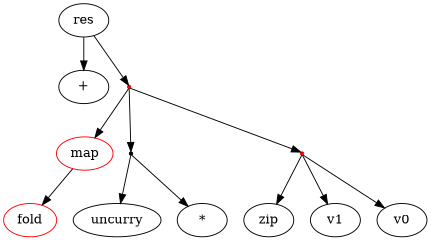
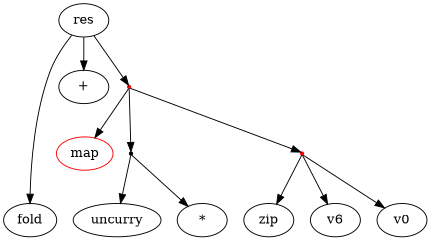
(60, 183) -> (39, 111)
(30, 220) -> (30, 220)
(335, 220) -> (335, 220)
